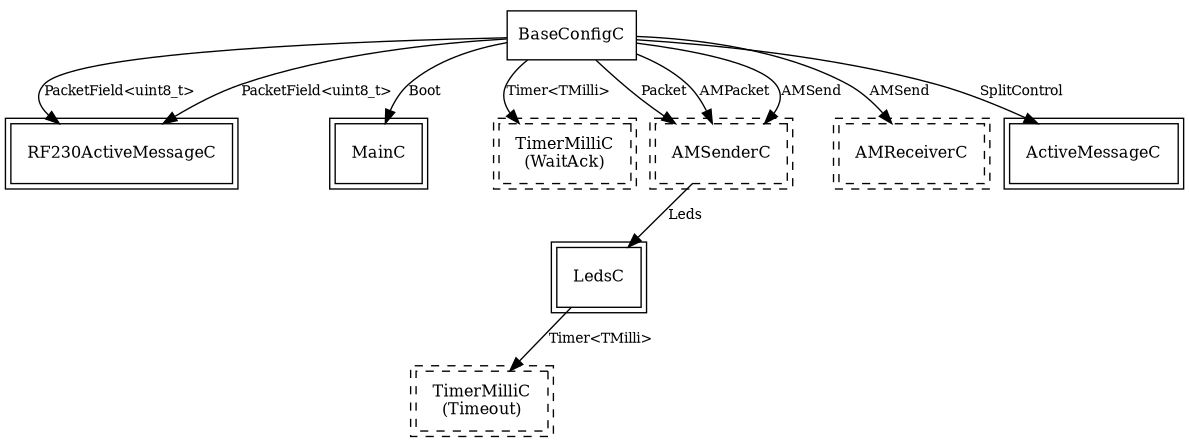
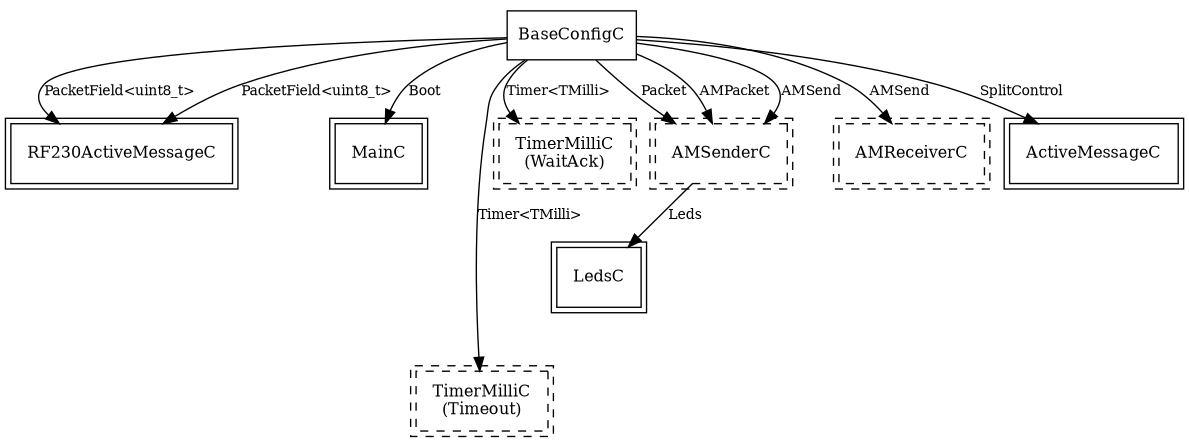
(545, 334) -> (478, 201)
